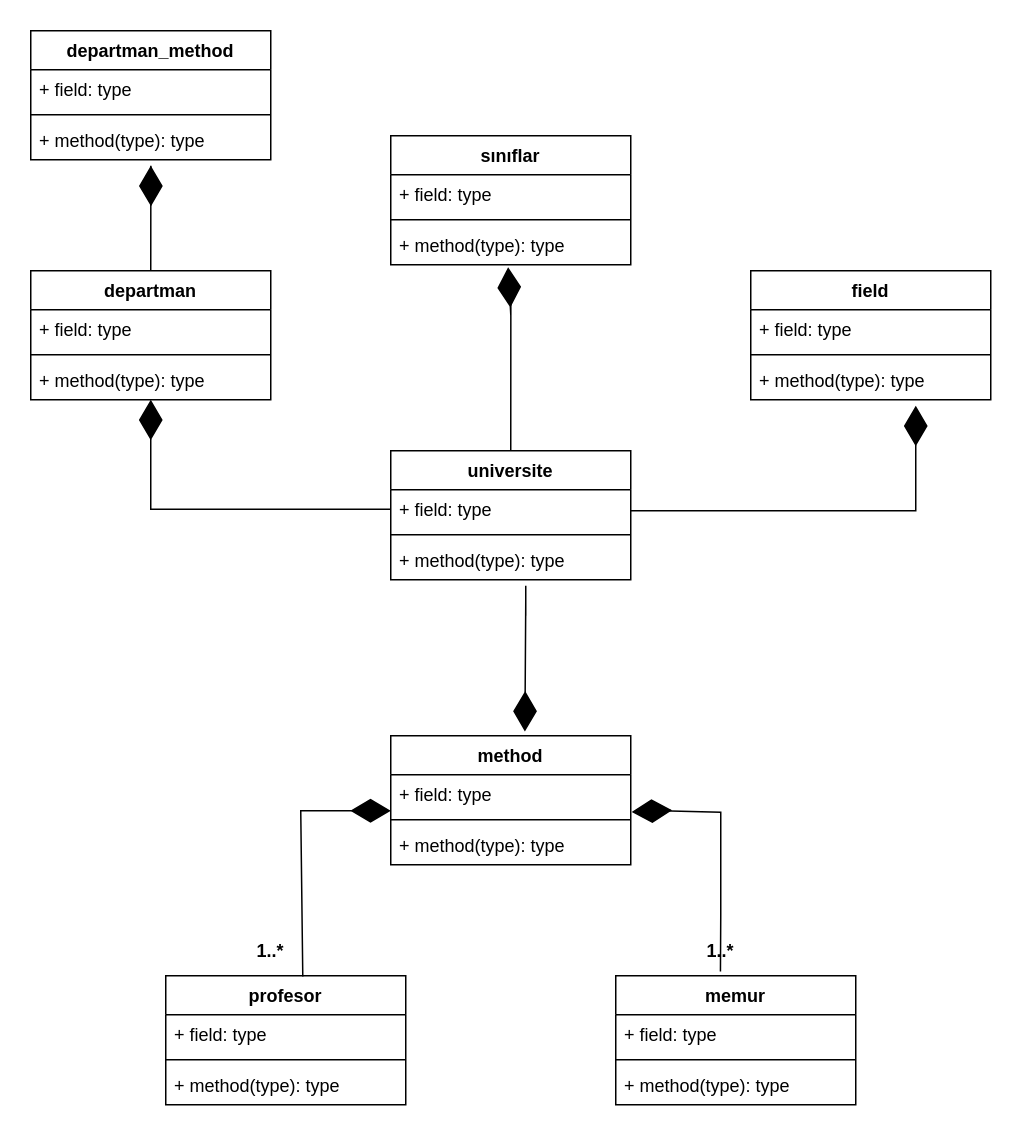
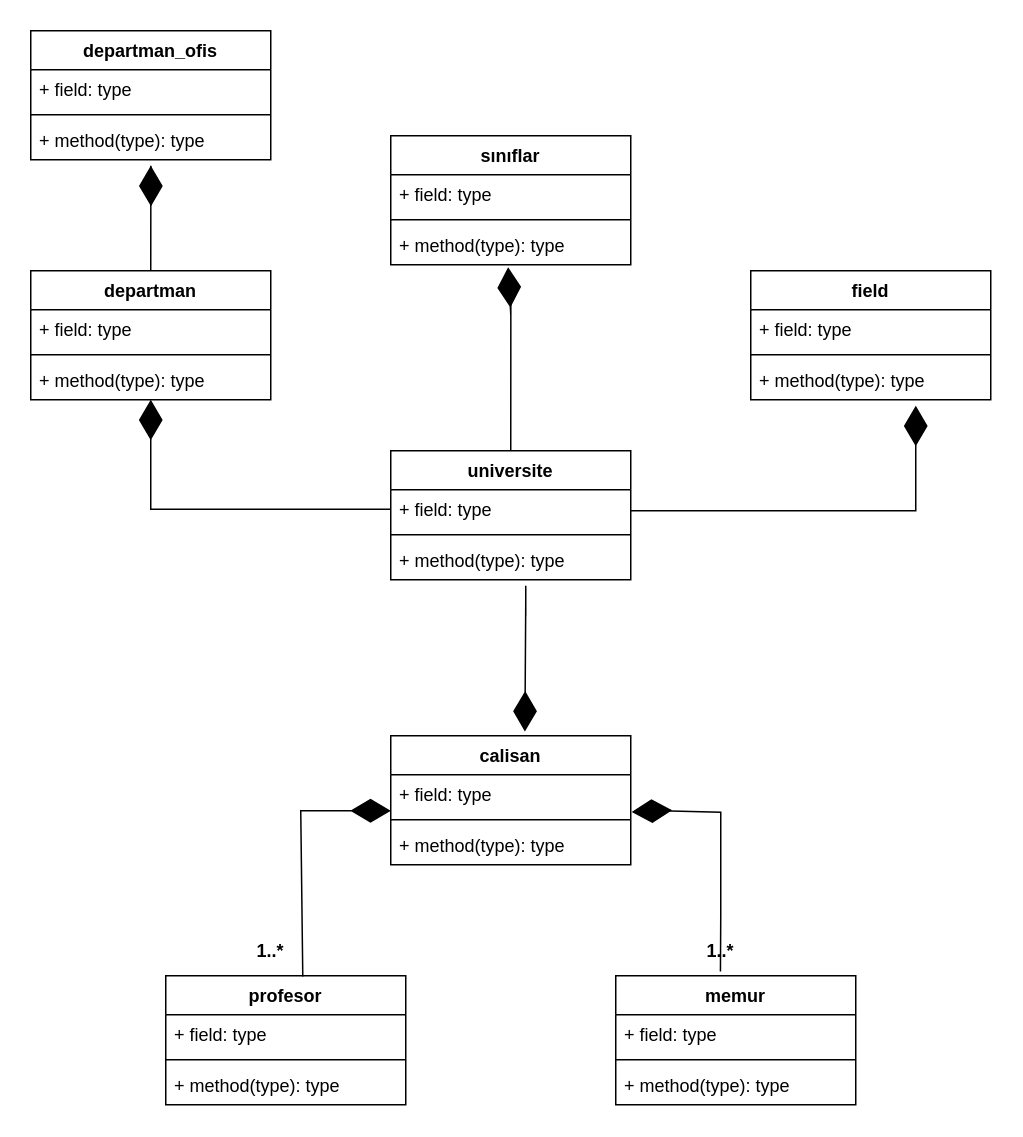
(150, 51) -> (150, 51)
(510, 756) -> (510, 756)
